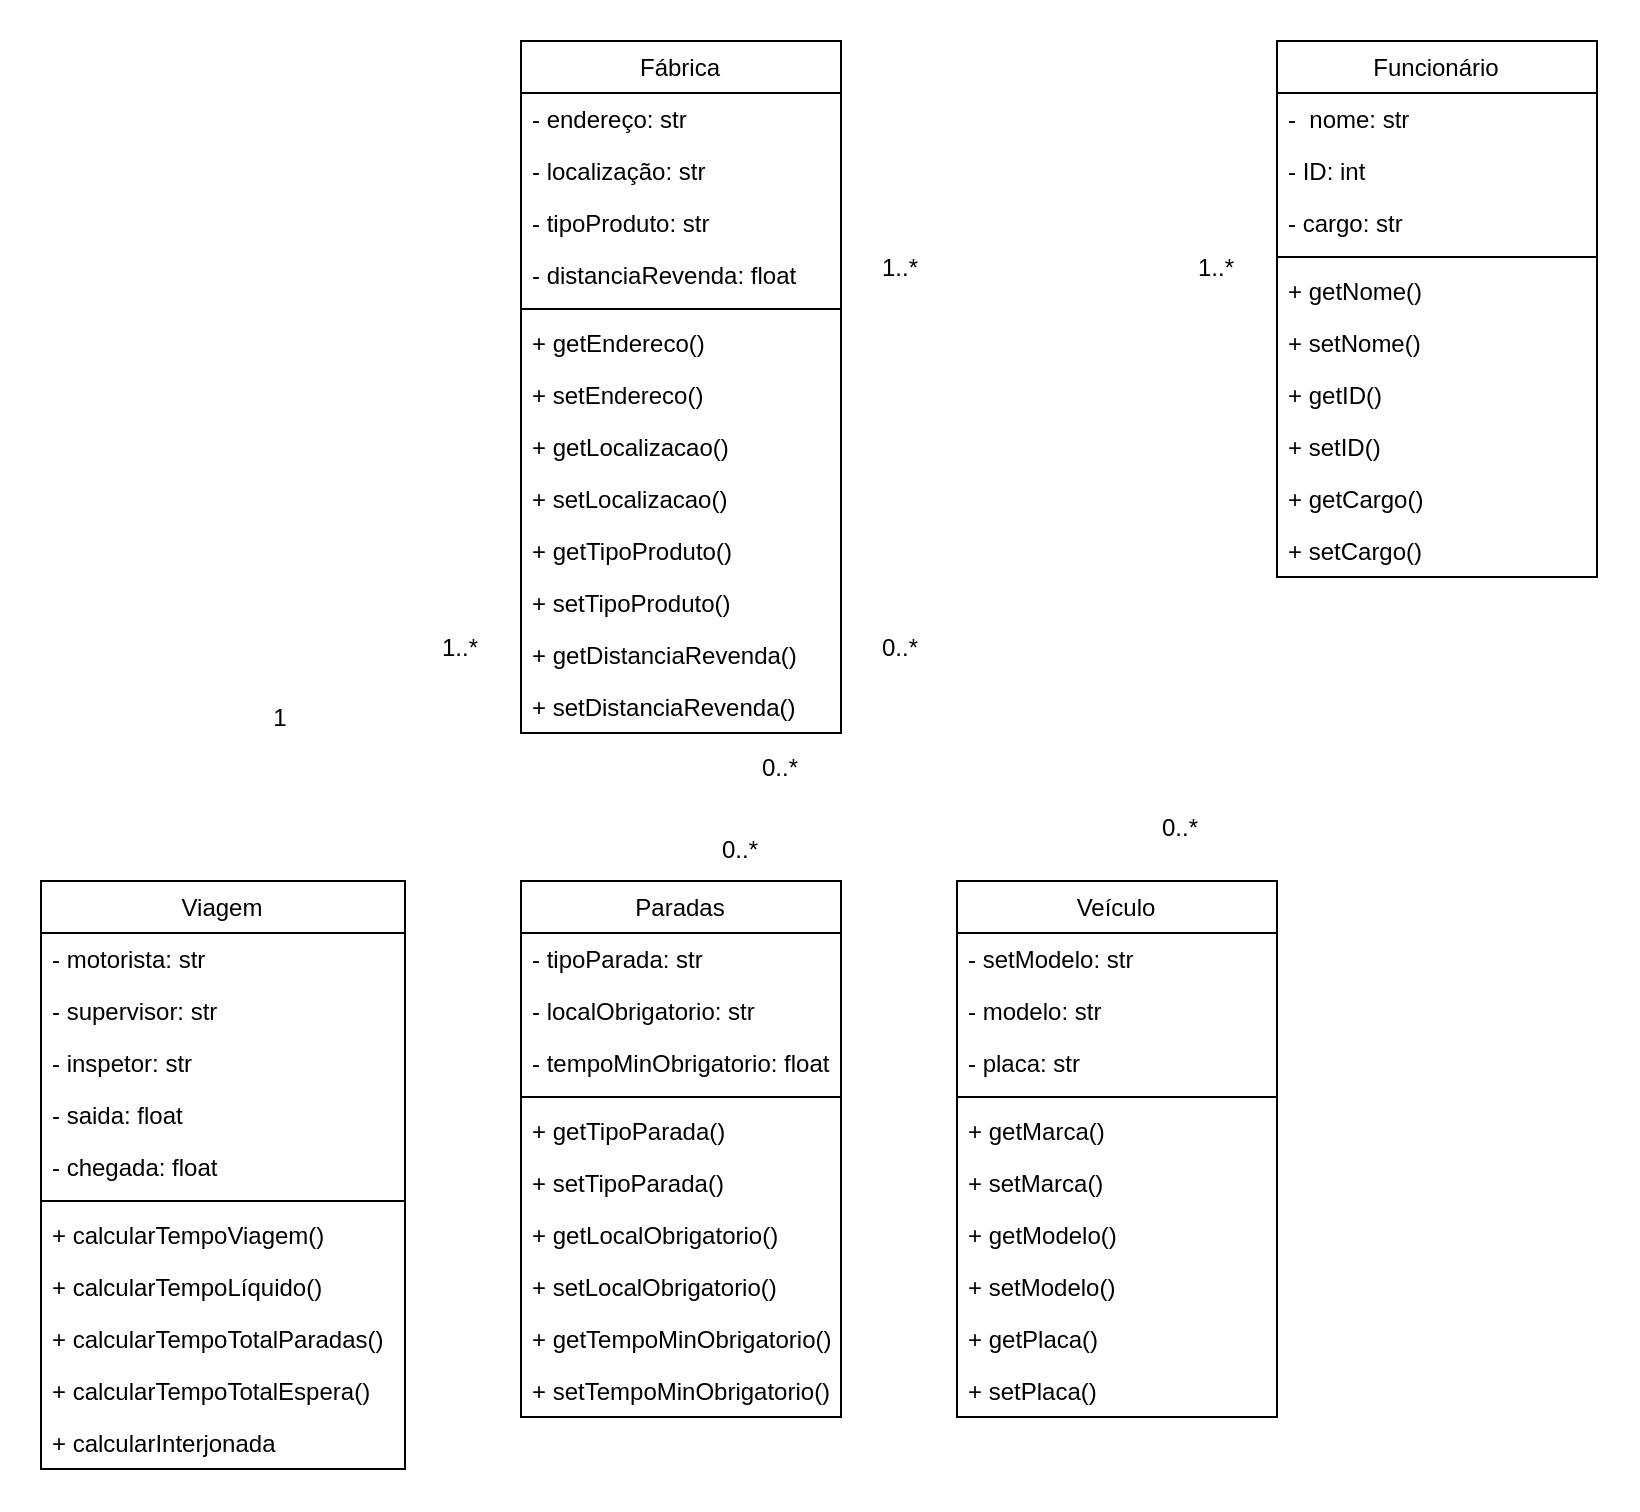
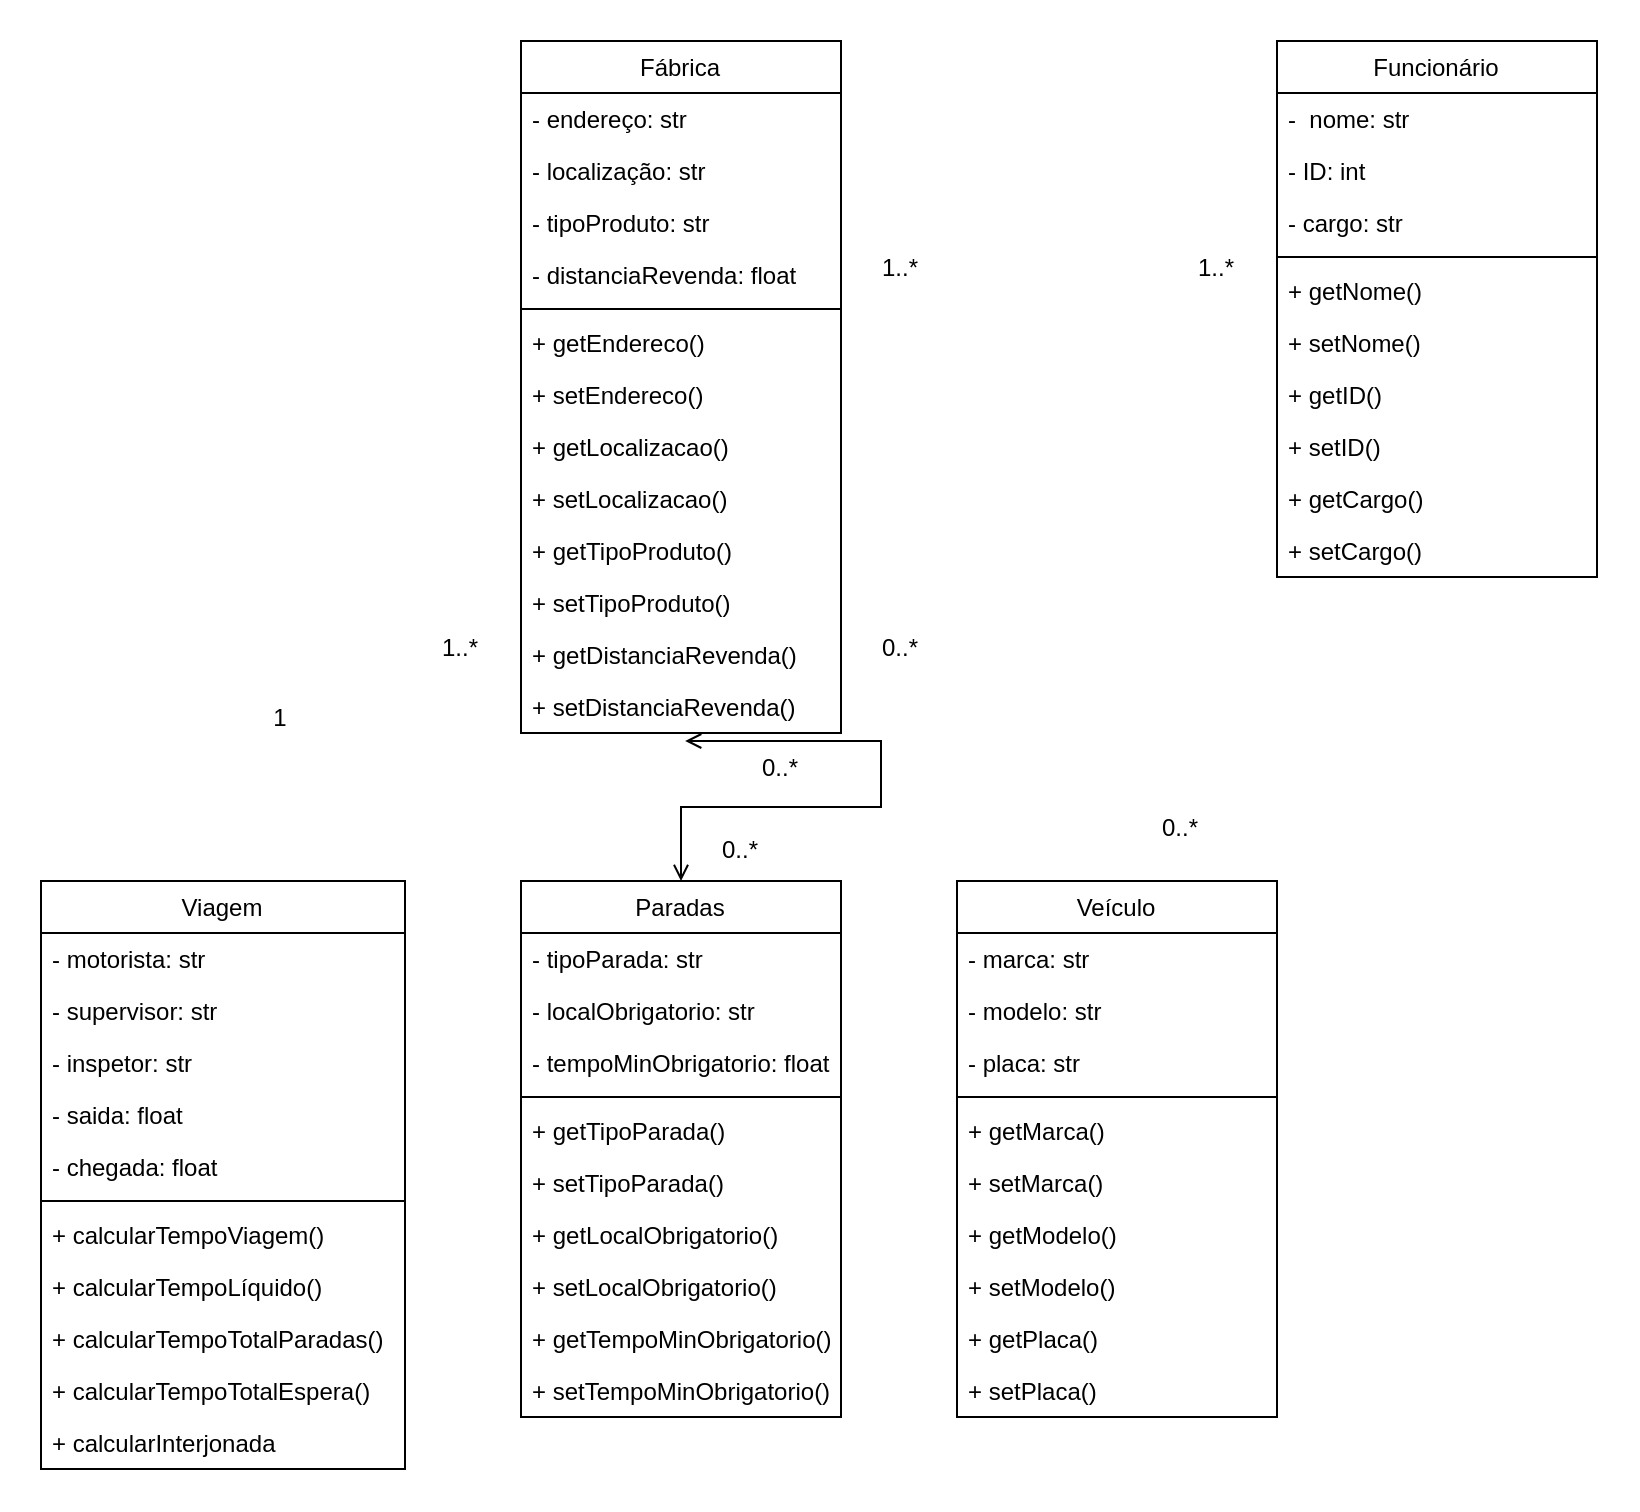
none -> (875, 807)
(1063, 960) -> (1039, 960)
